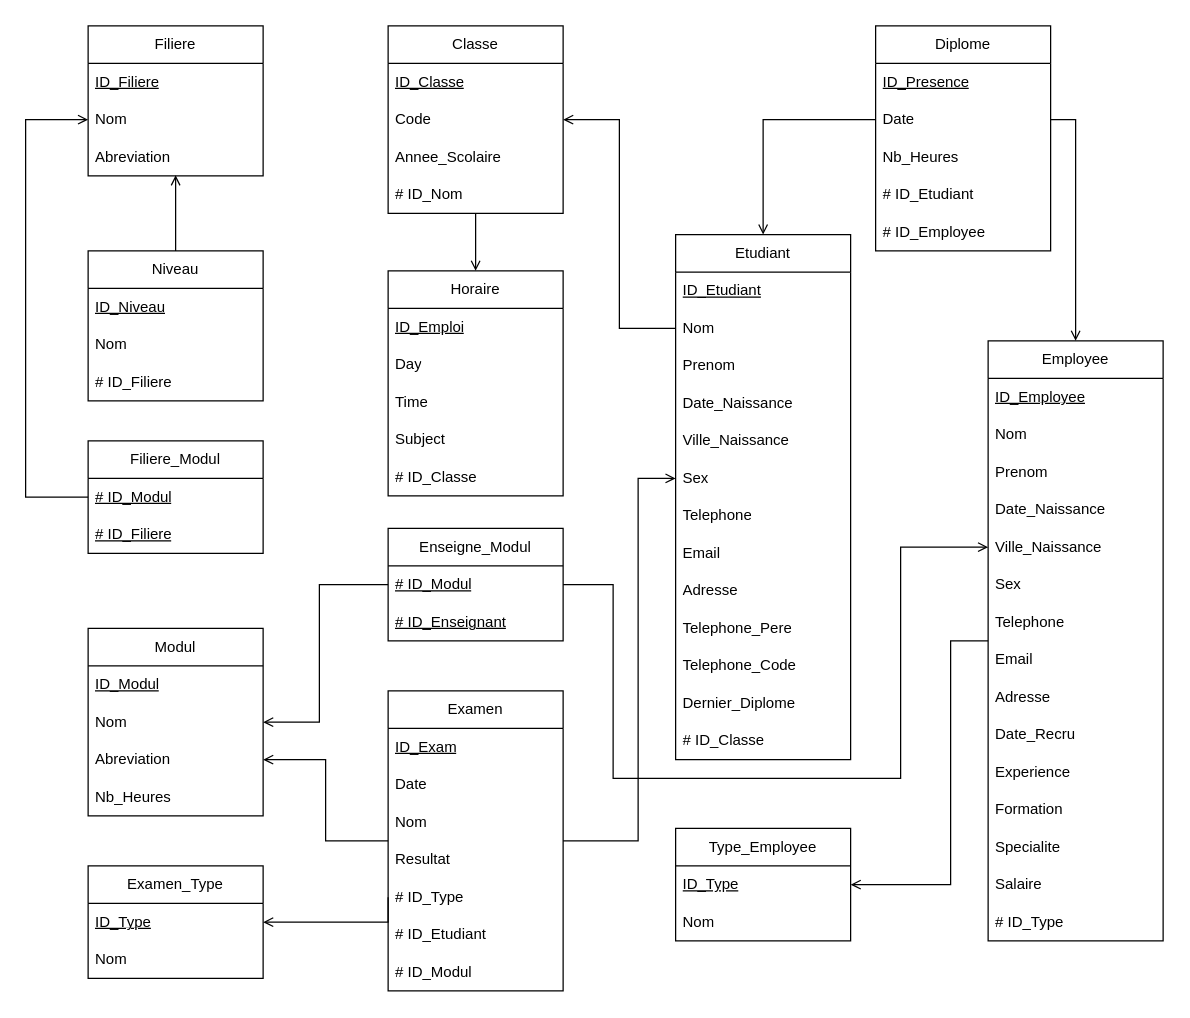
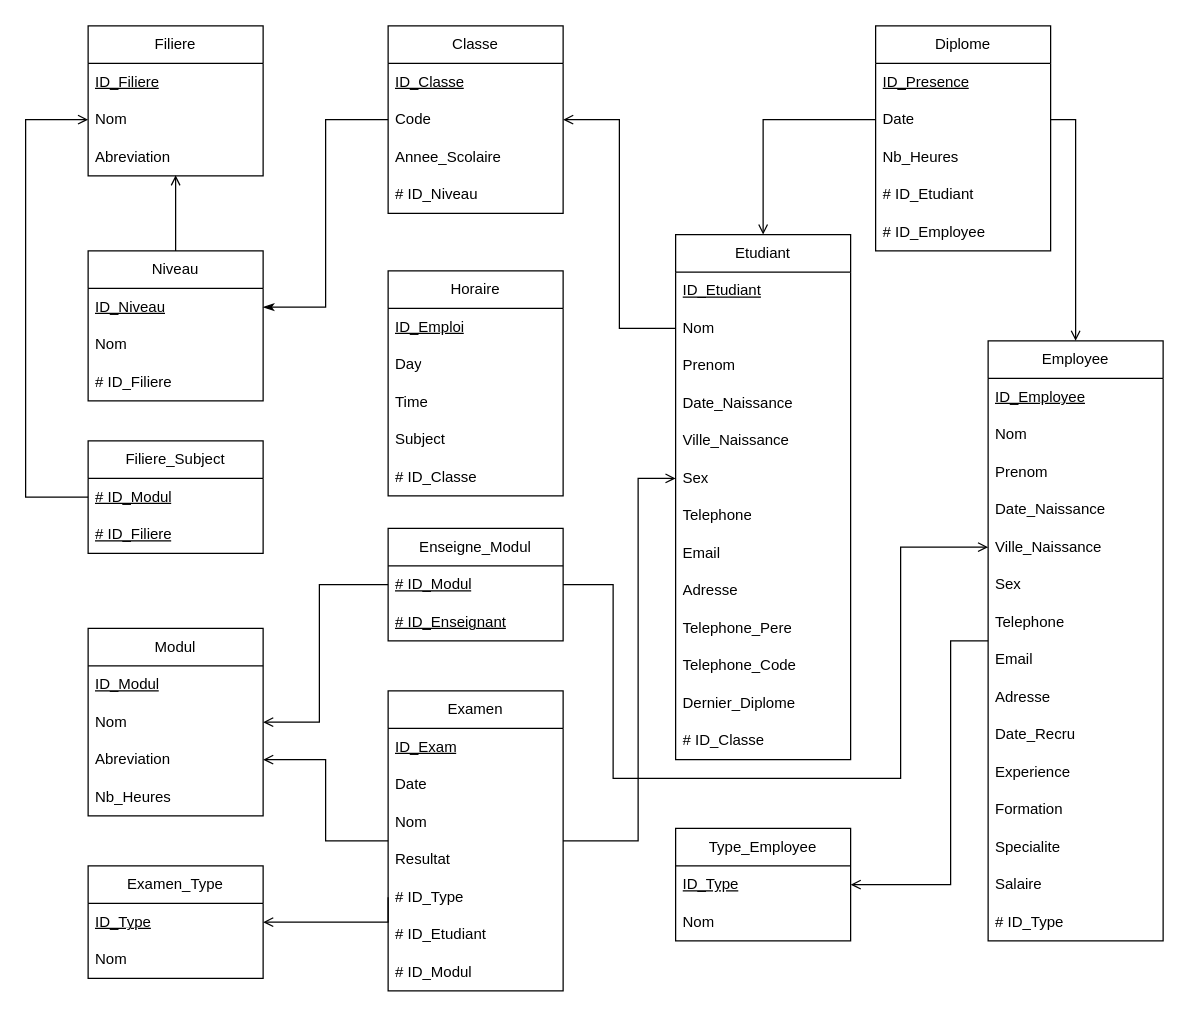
(427, 194) -> (438, 194)
none -> (326, 210)
(476, 241) -> none
(176, 459) -> (176, 459)
